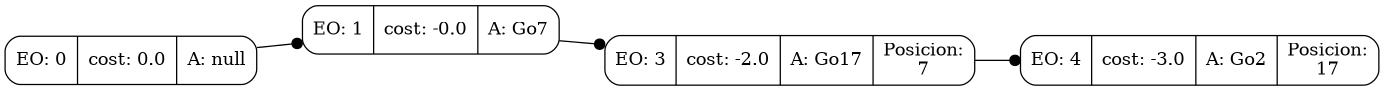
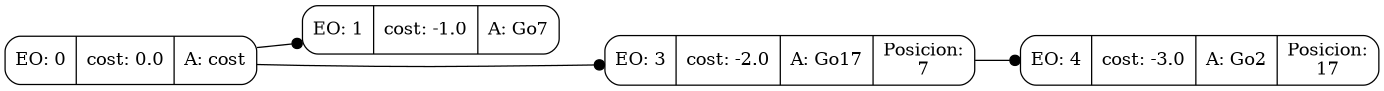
(426, 29) -> (426, 29)
(577, 42) -> (425, 67)
(217, 60) -> (215, 60)
